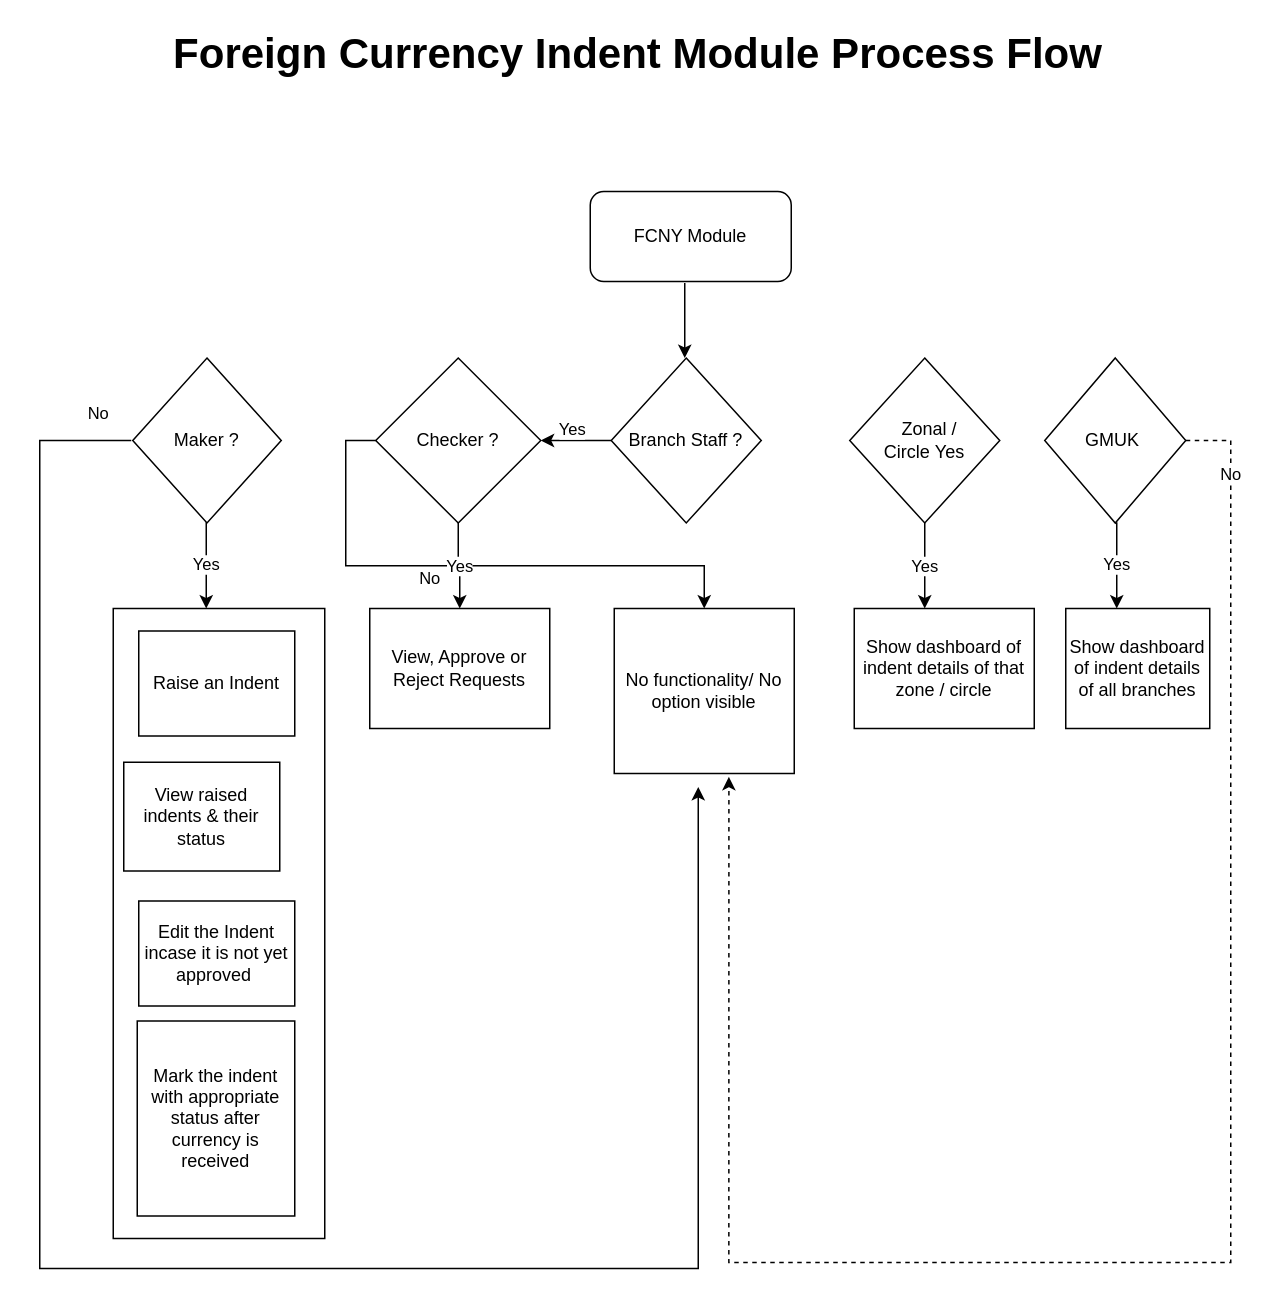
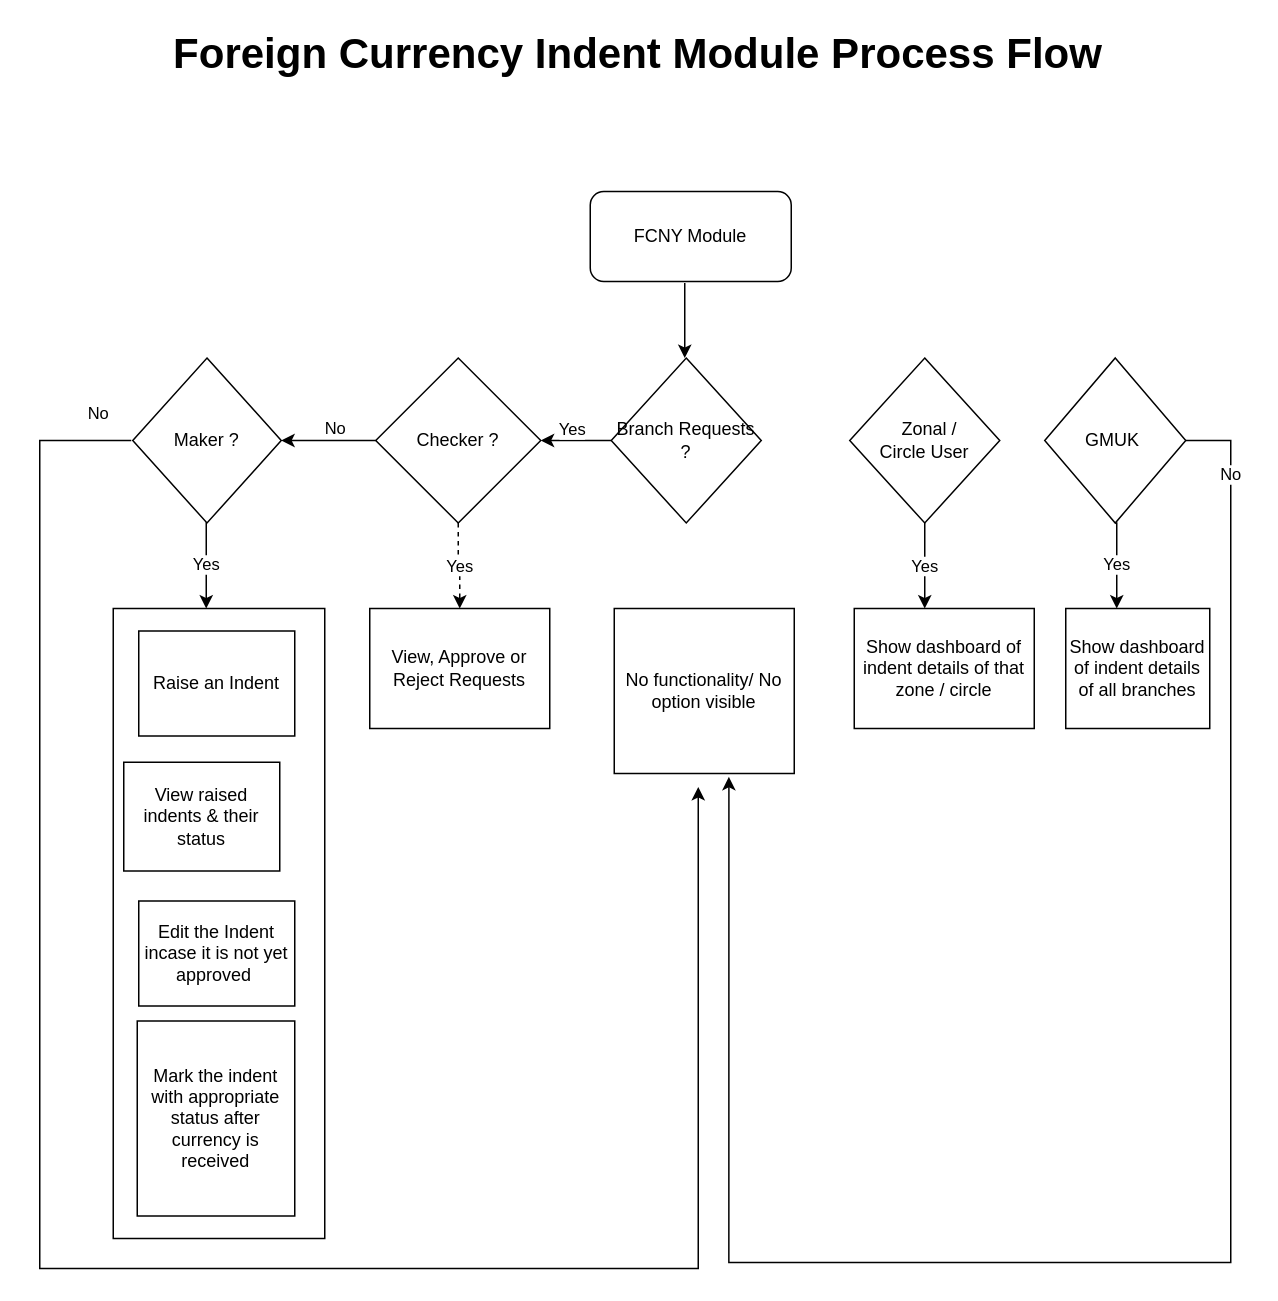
(686, 440) -> (686, 440)
(925, 440) -> (925, 440)
(458, 542) -> (458, 542)
(604, 566) -> (320, 440)
(1130, 1262) -> (1130, 1262)
